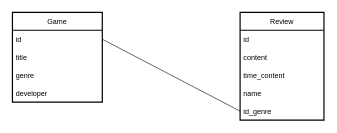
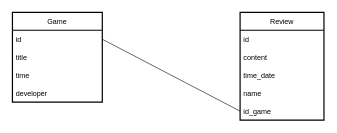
(26, 76) -> (23, 76)
(267, 76) -> (261, 76)
(259, 112) -> (257, 112)
